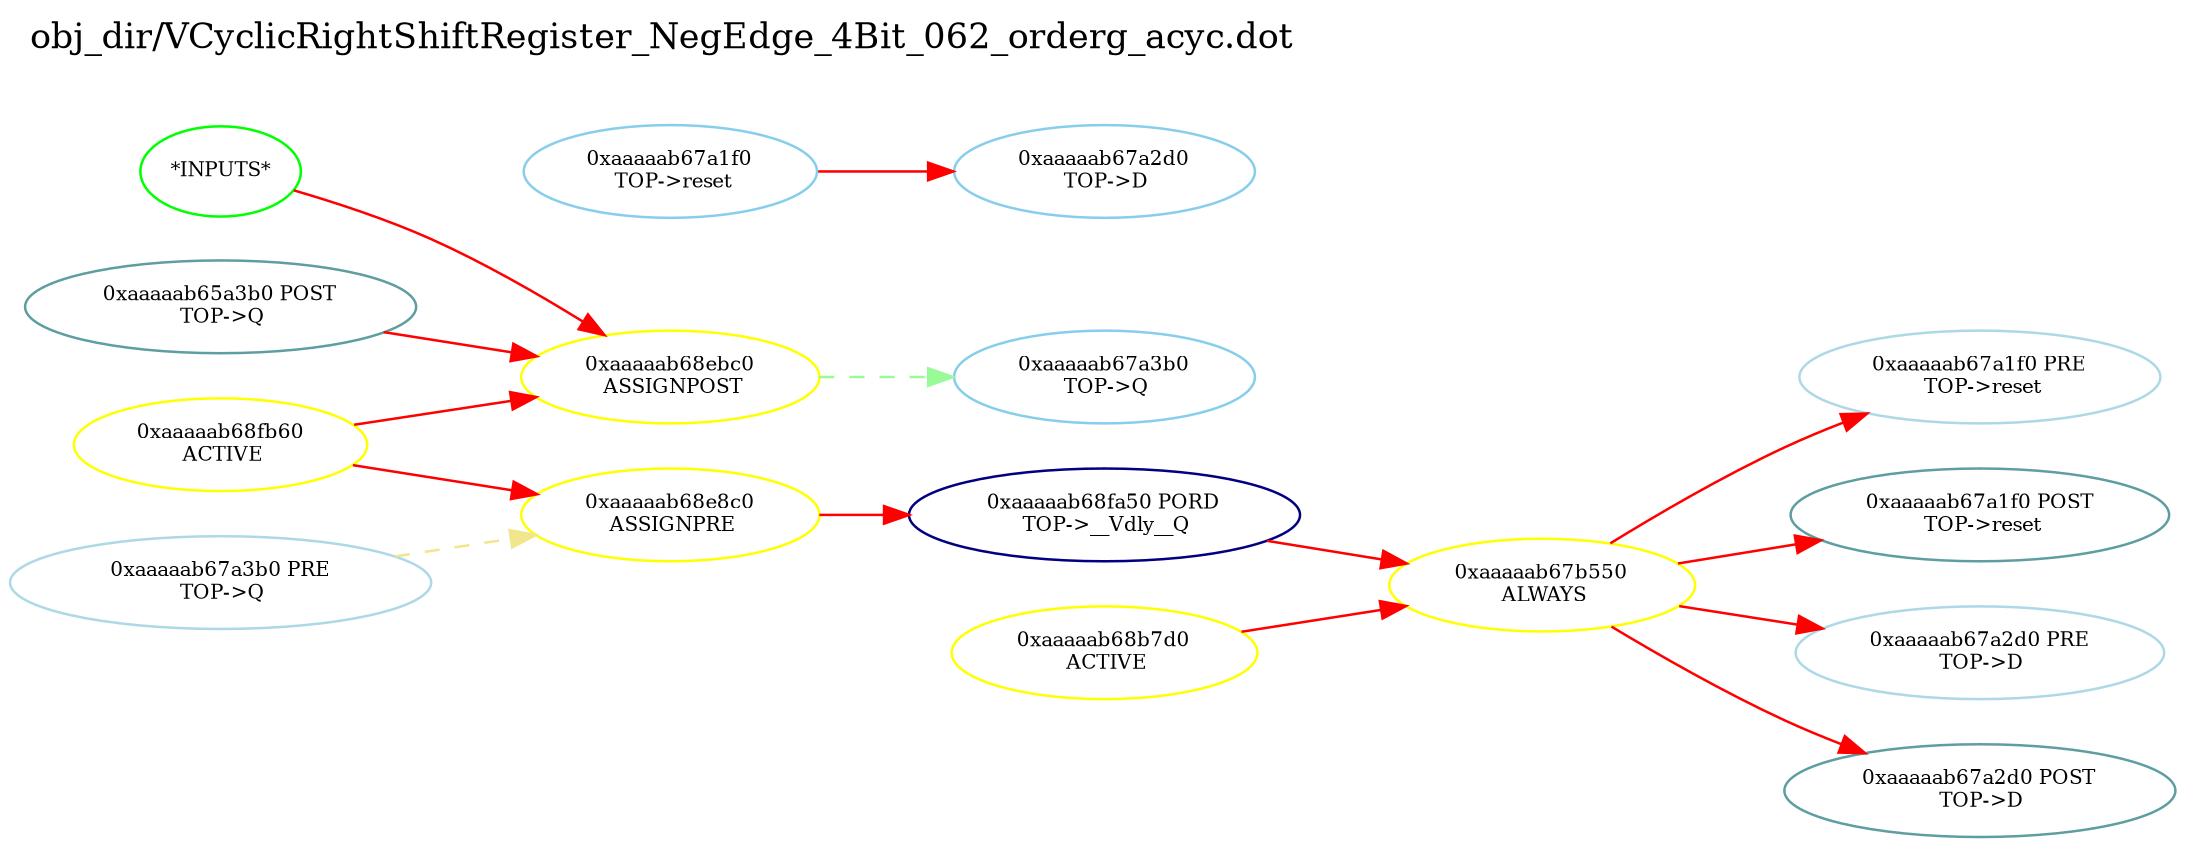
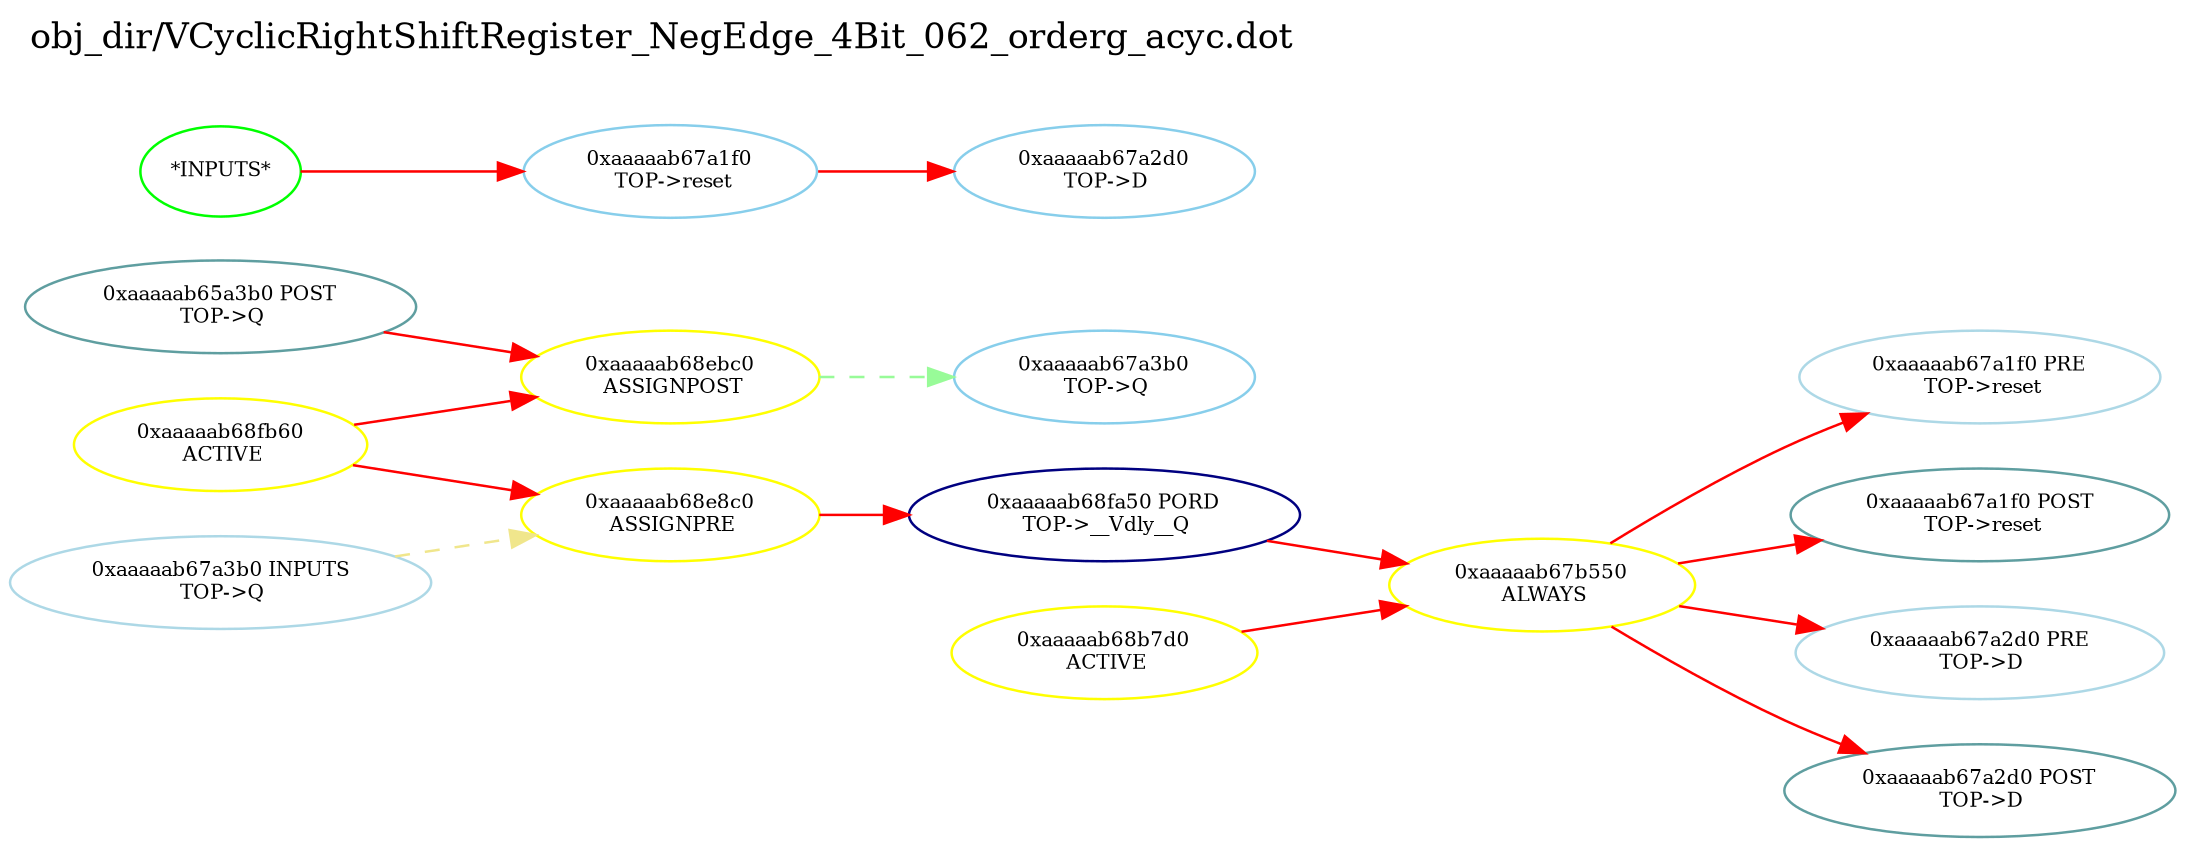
(443, 245) -> (399, 171)
(221, 583) -> (221, 583)
